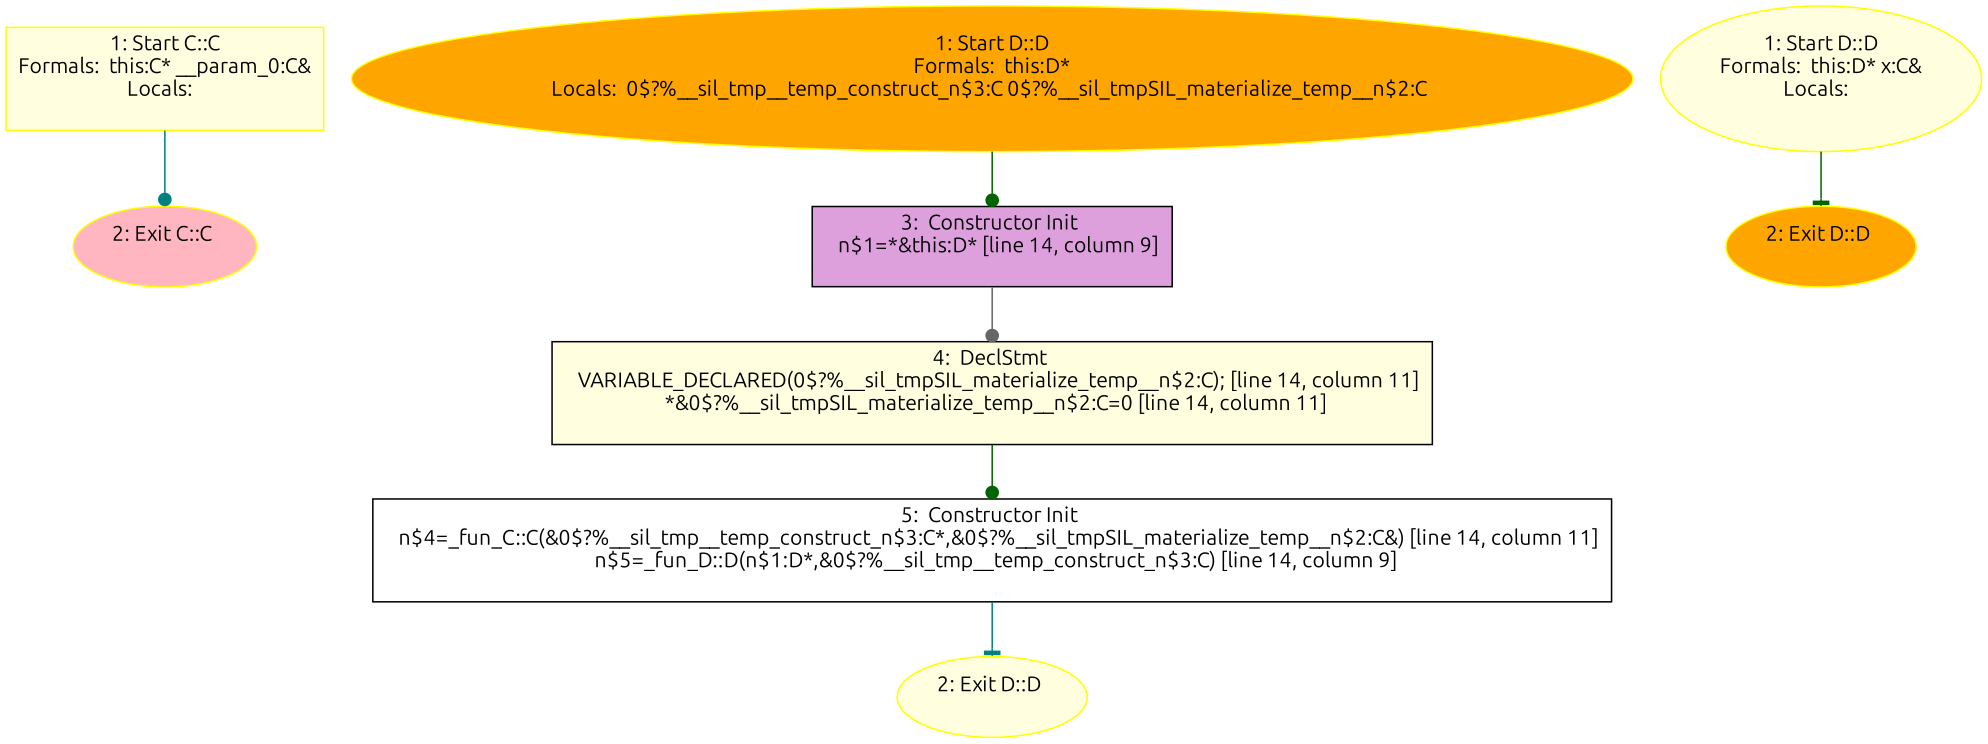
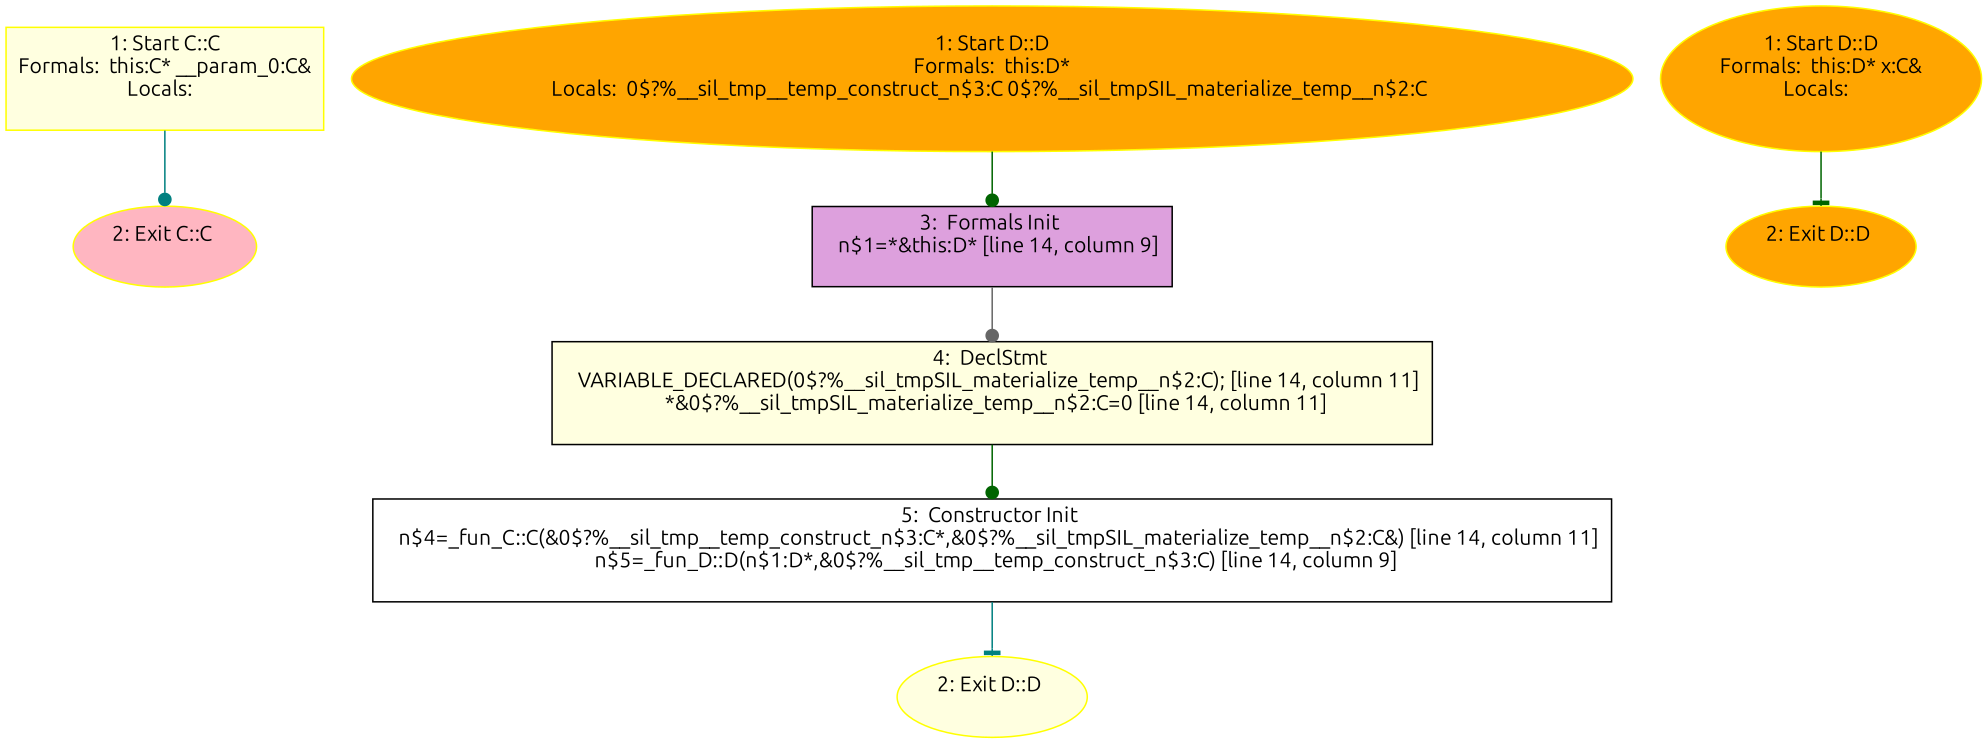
(1821, 79) -> (1821, 79)
(992, 247) -> (992, 247)
